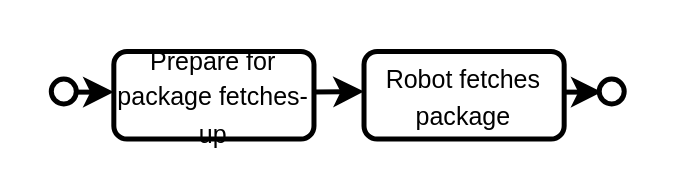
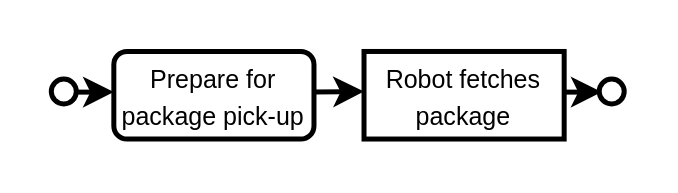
(464, 95) -> (464, 95)
(214, 96) -> (214, 96)
